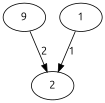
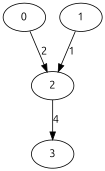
(24, 17) -> (24, 17)
none -> (53, 154)
